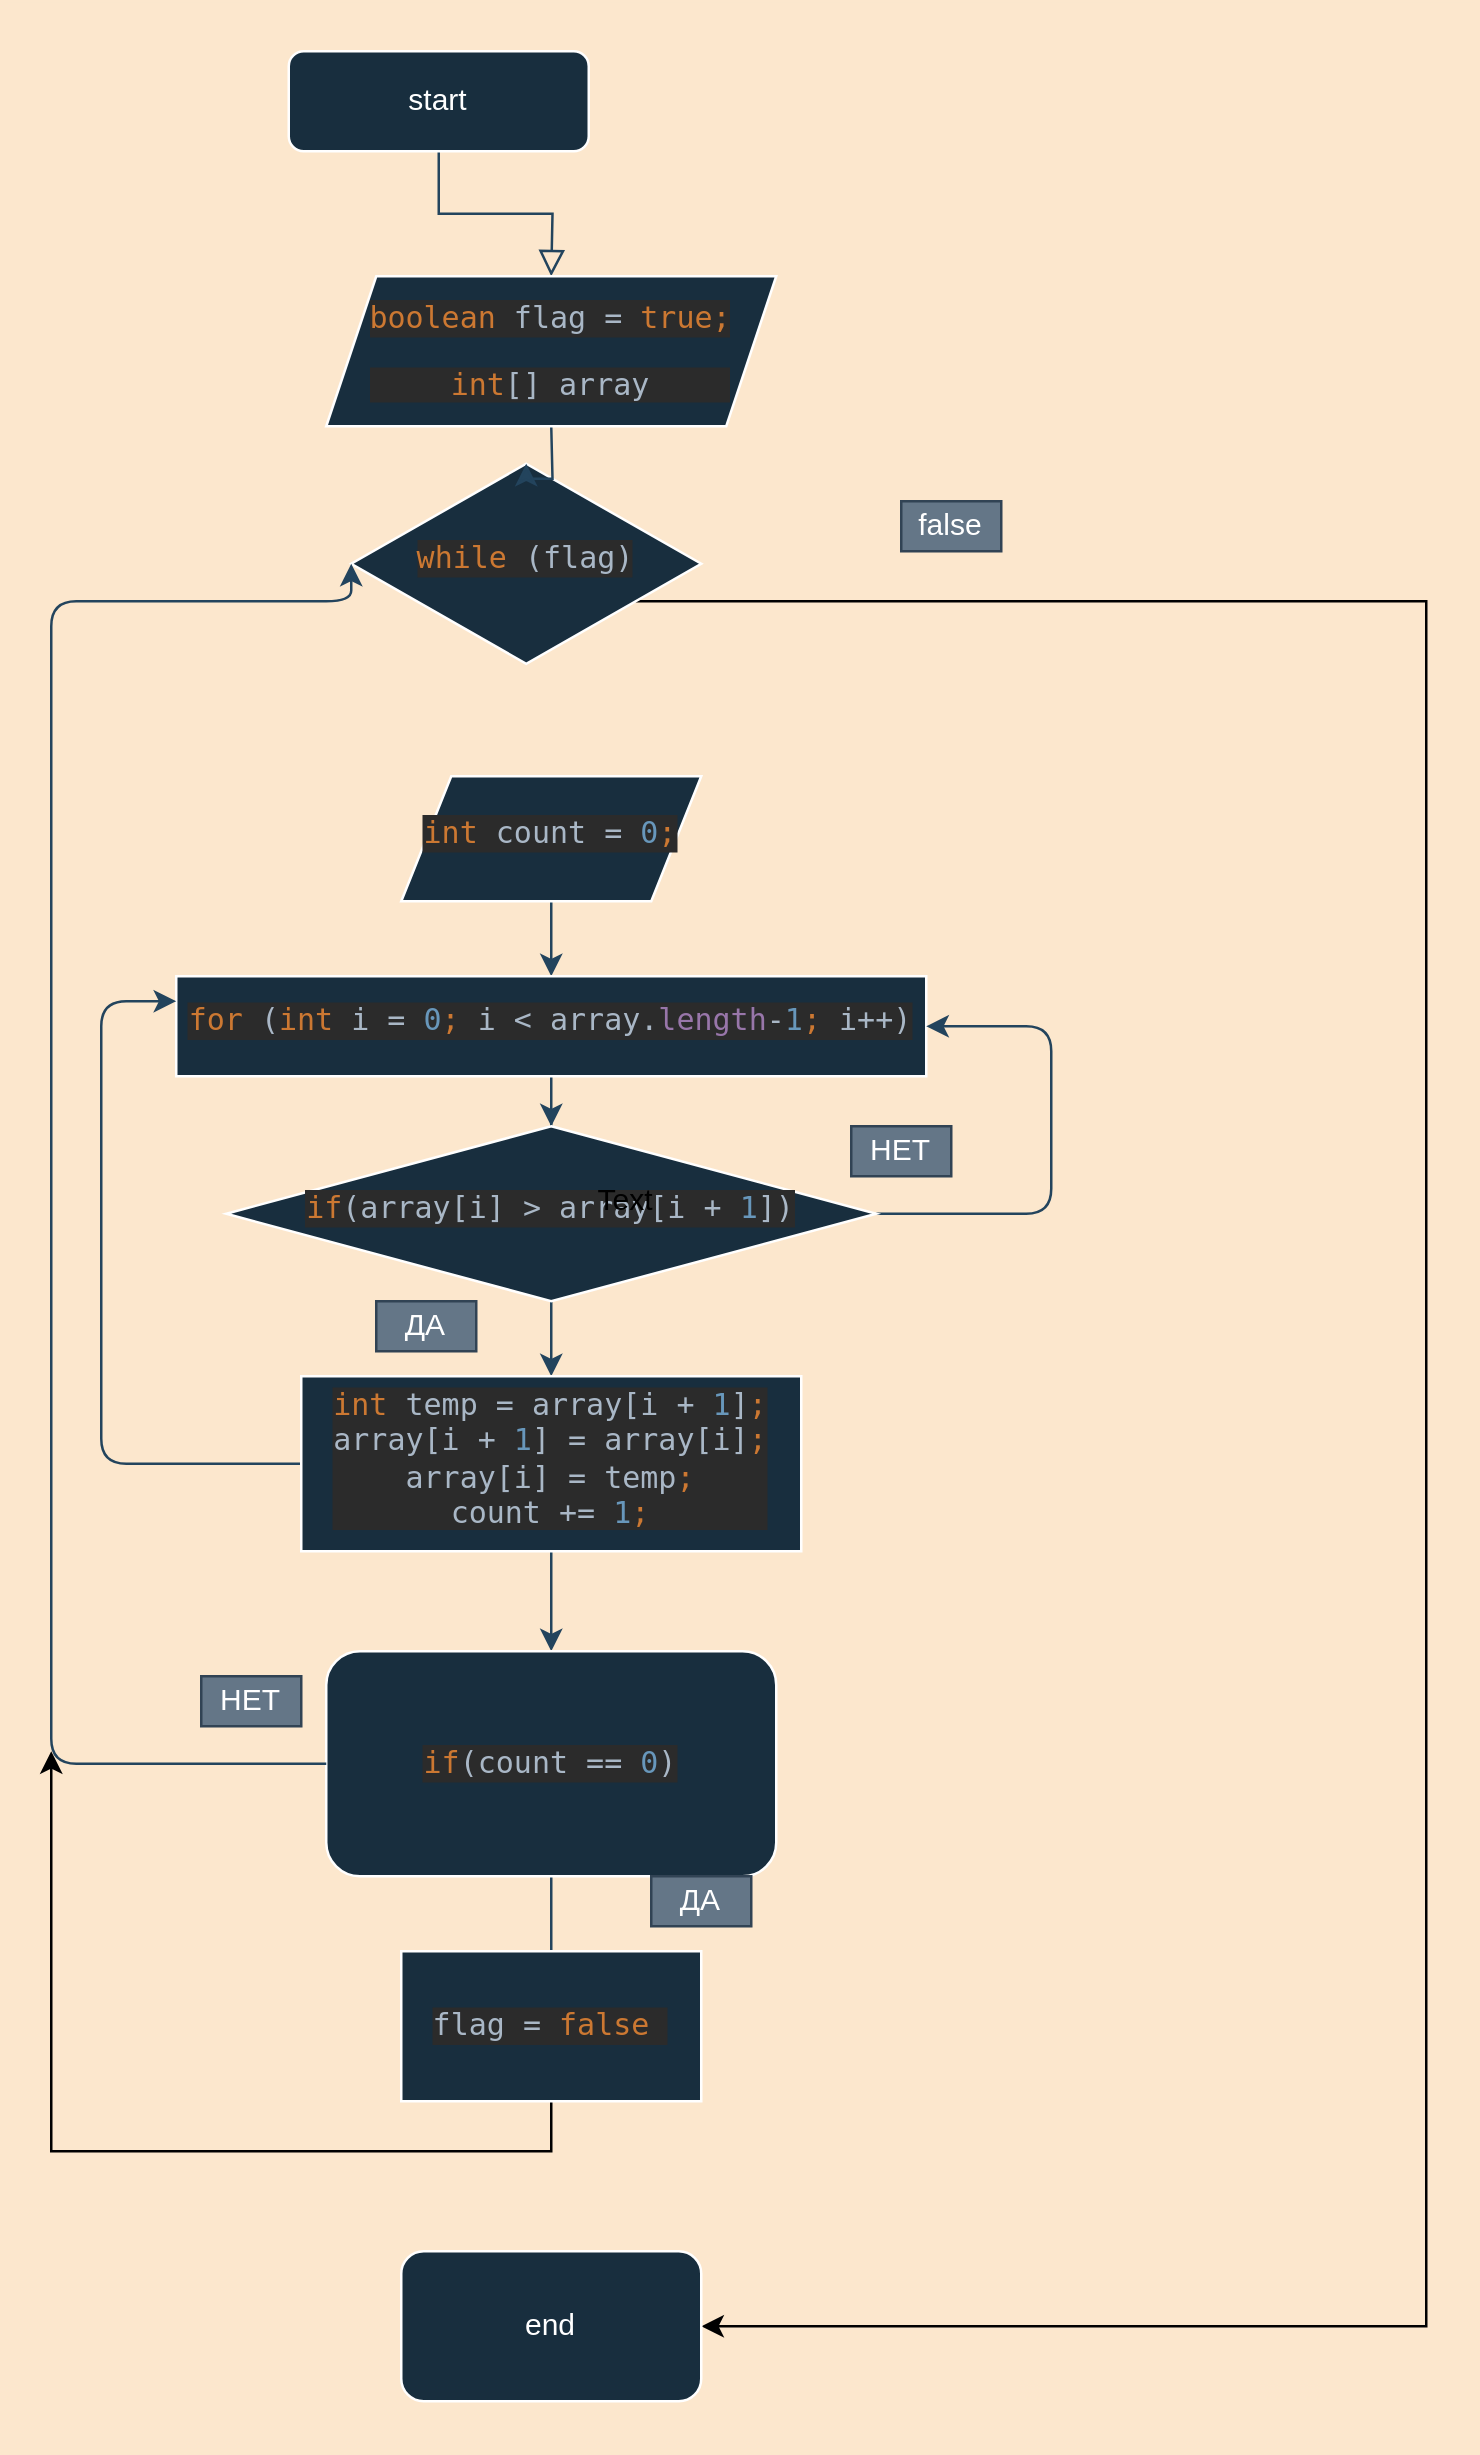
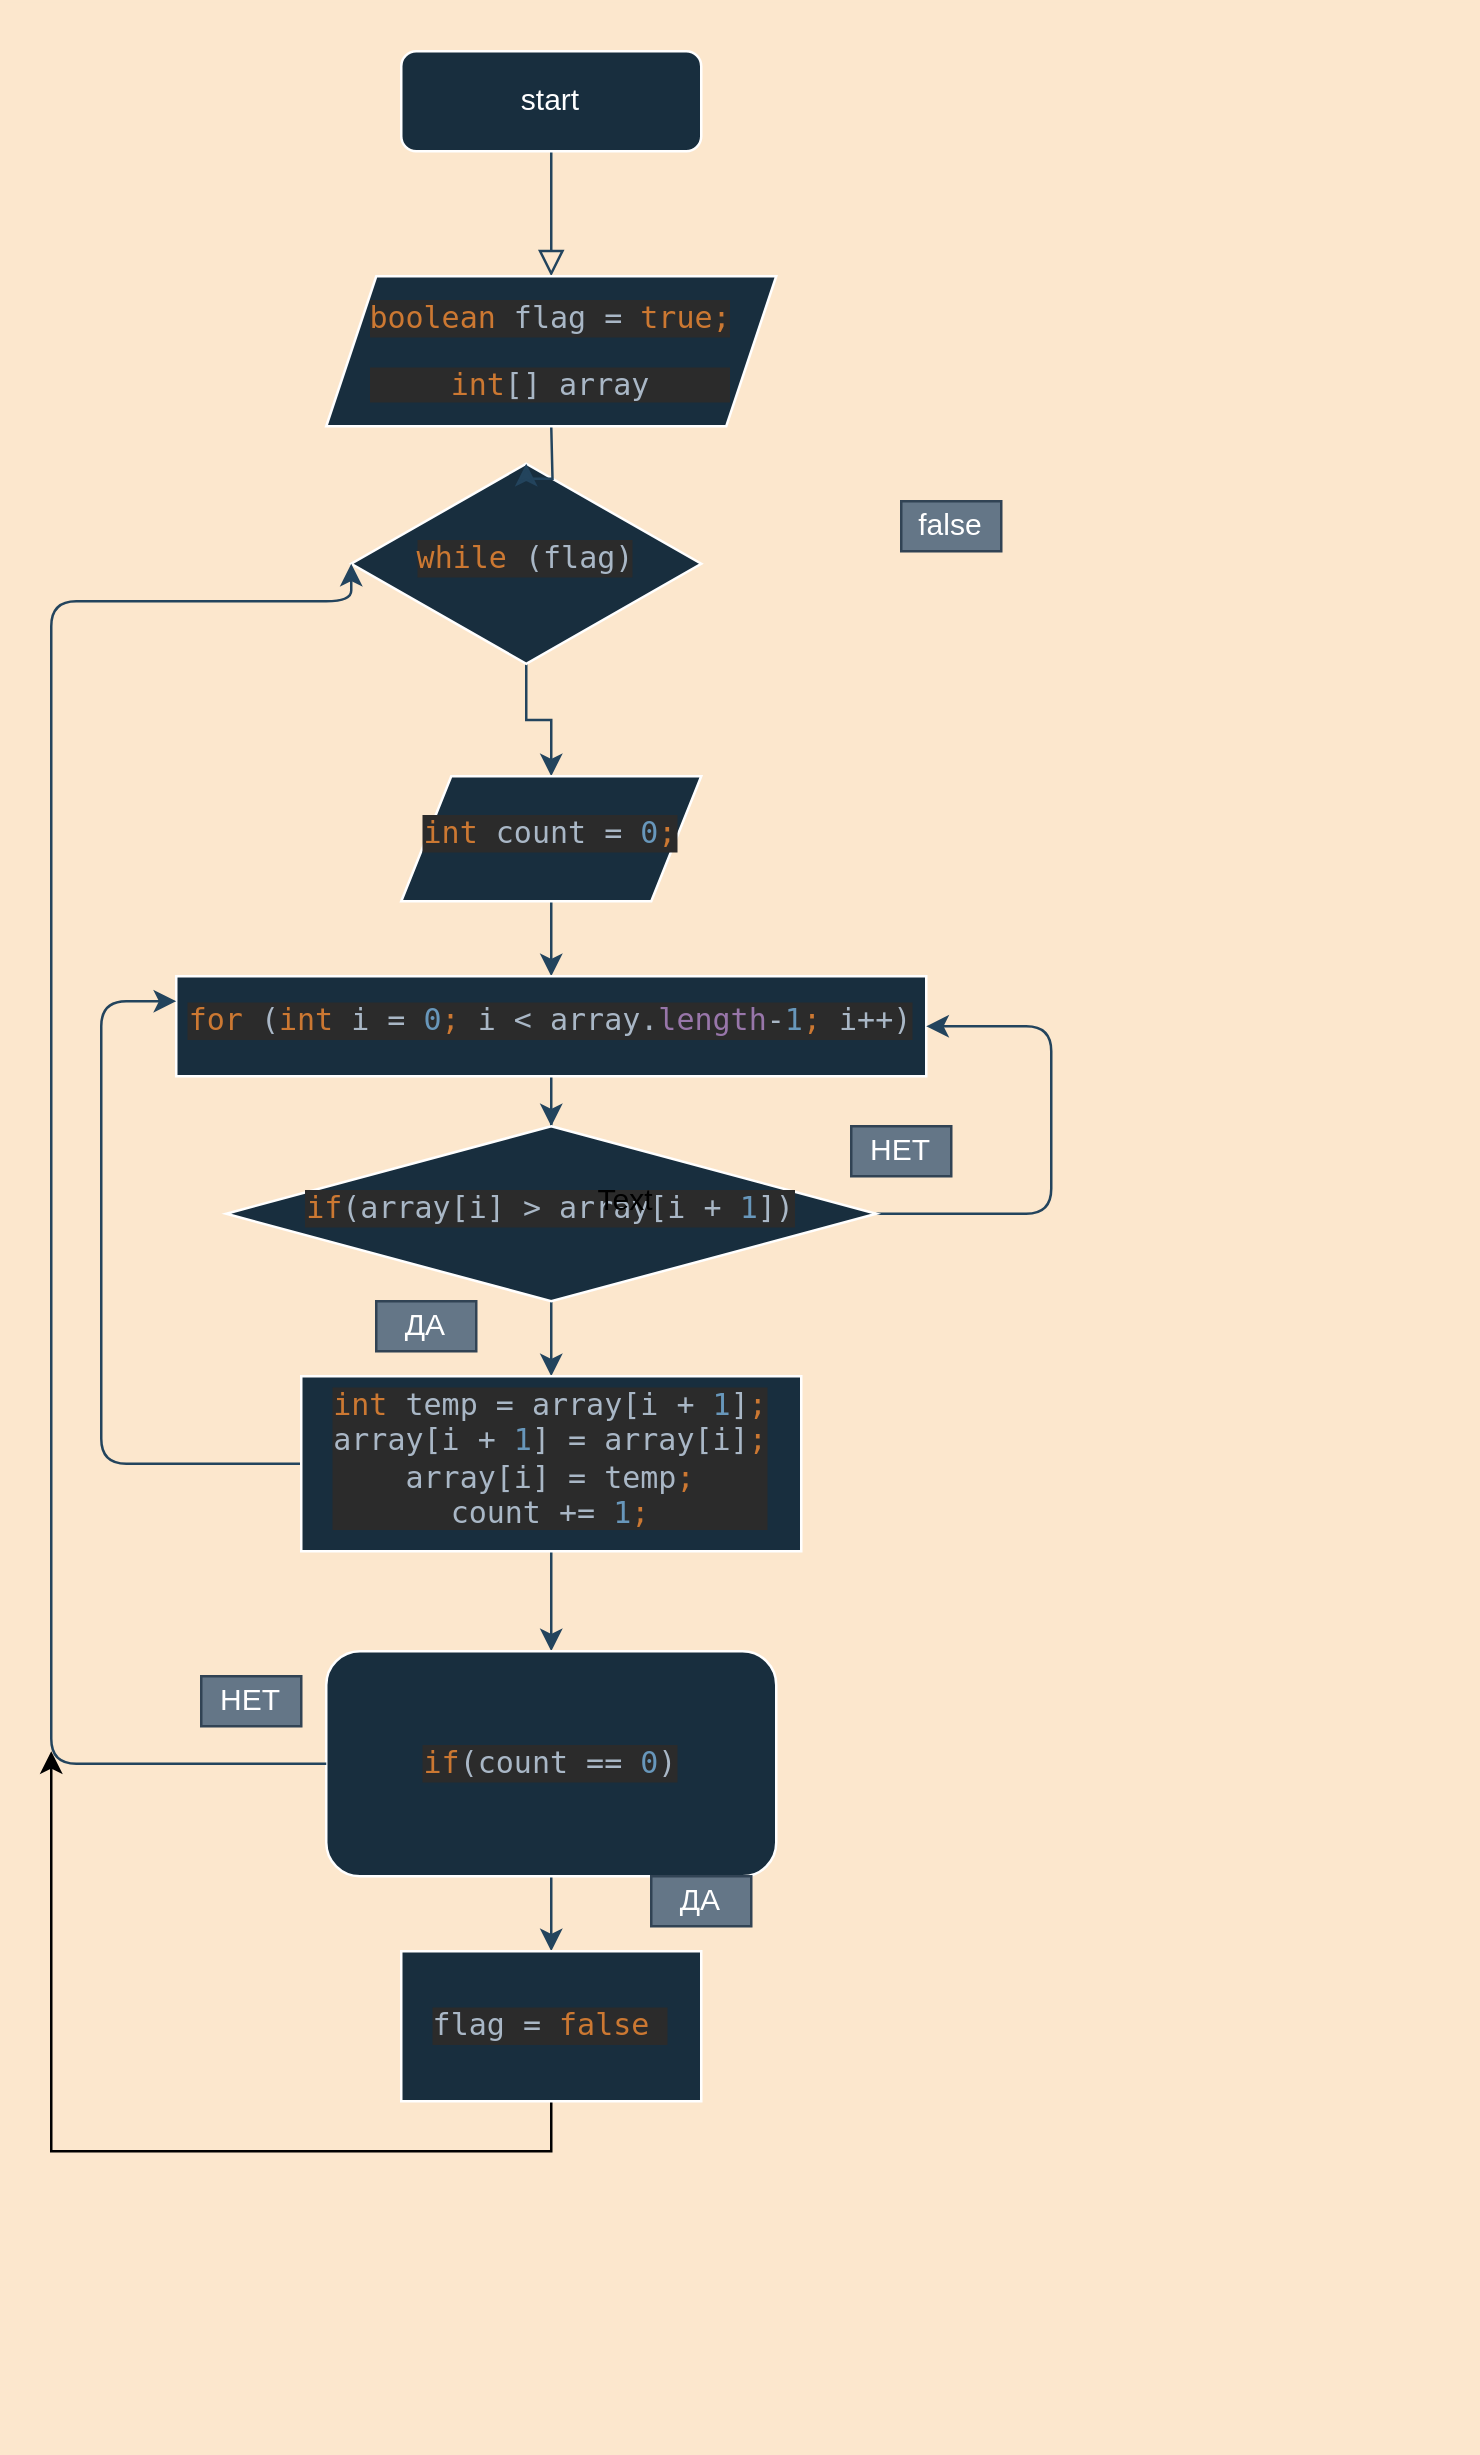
(439, 101) -> (551, 101)
none -> (530, 720)
(1426, 1423) -> none
(551, 1940) -> (551, 1933)
(551, 2326) -> none
